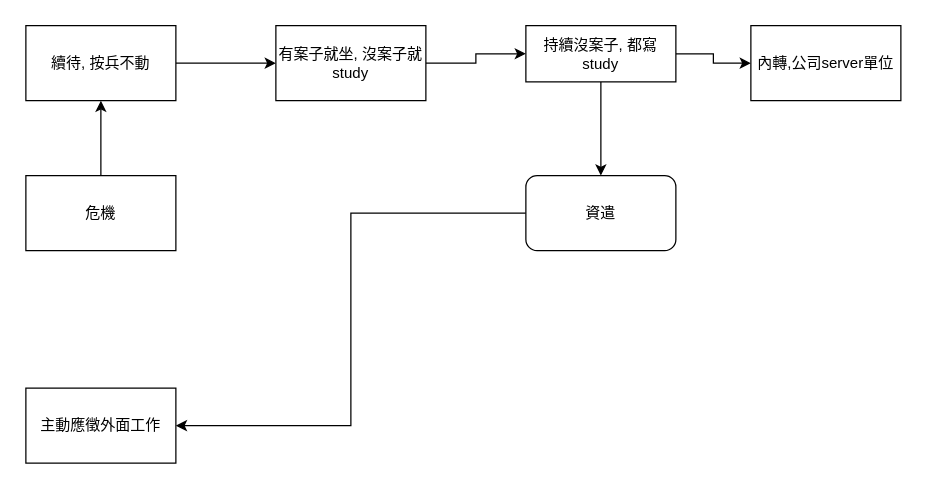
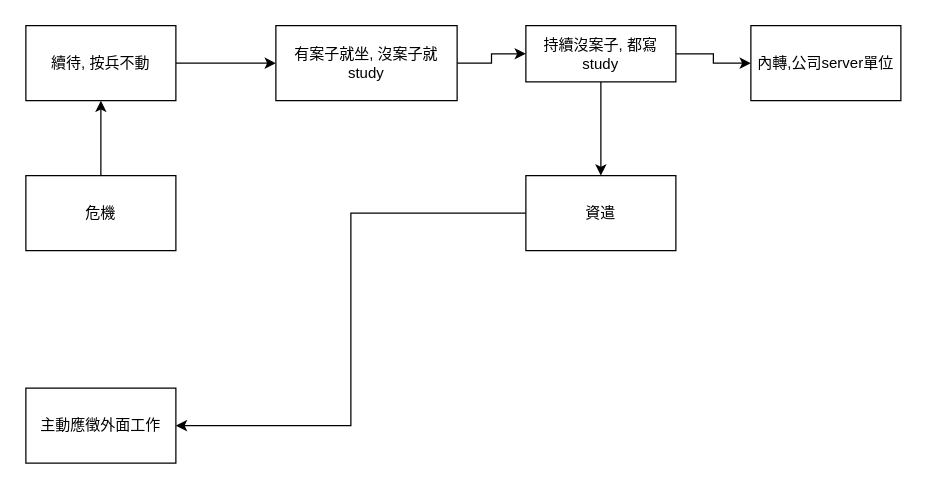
(351, 63) -> (366, 63)
(601, 213) -> (601, 213)
